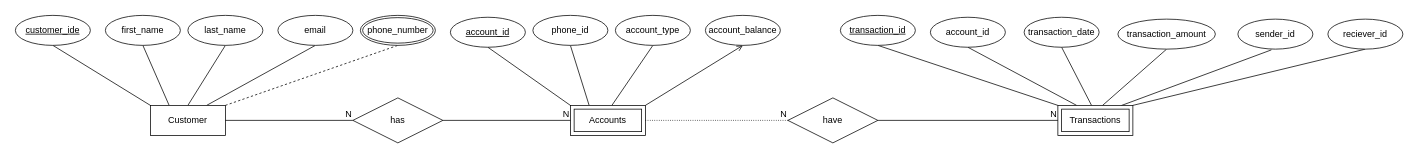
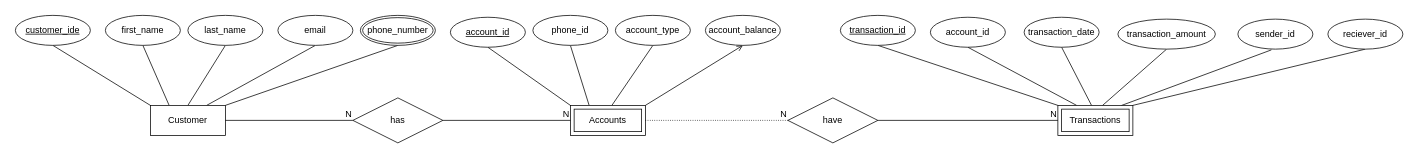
(311, 76) -> (311, 76)
